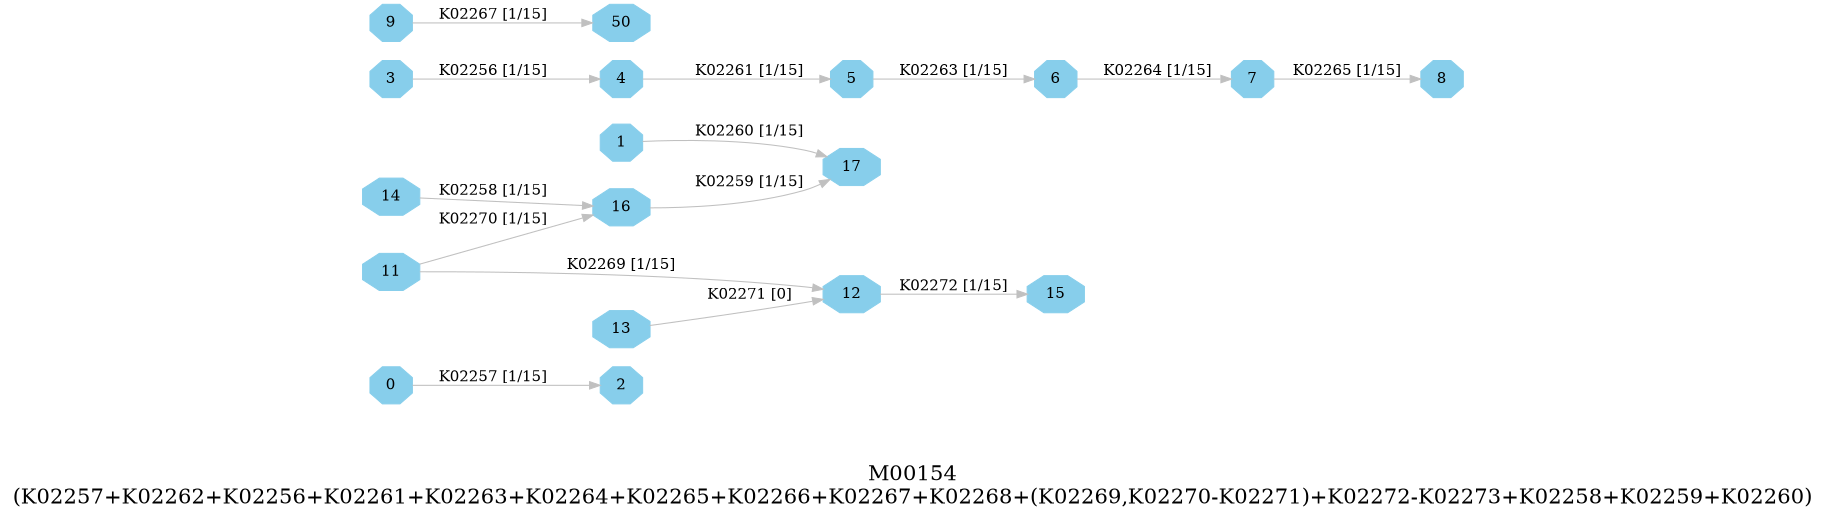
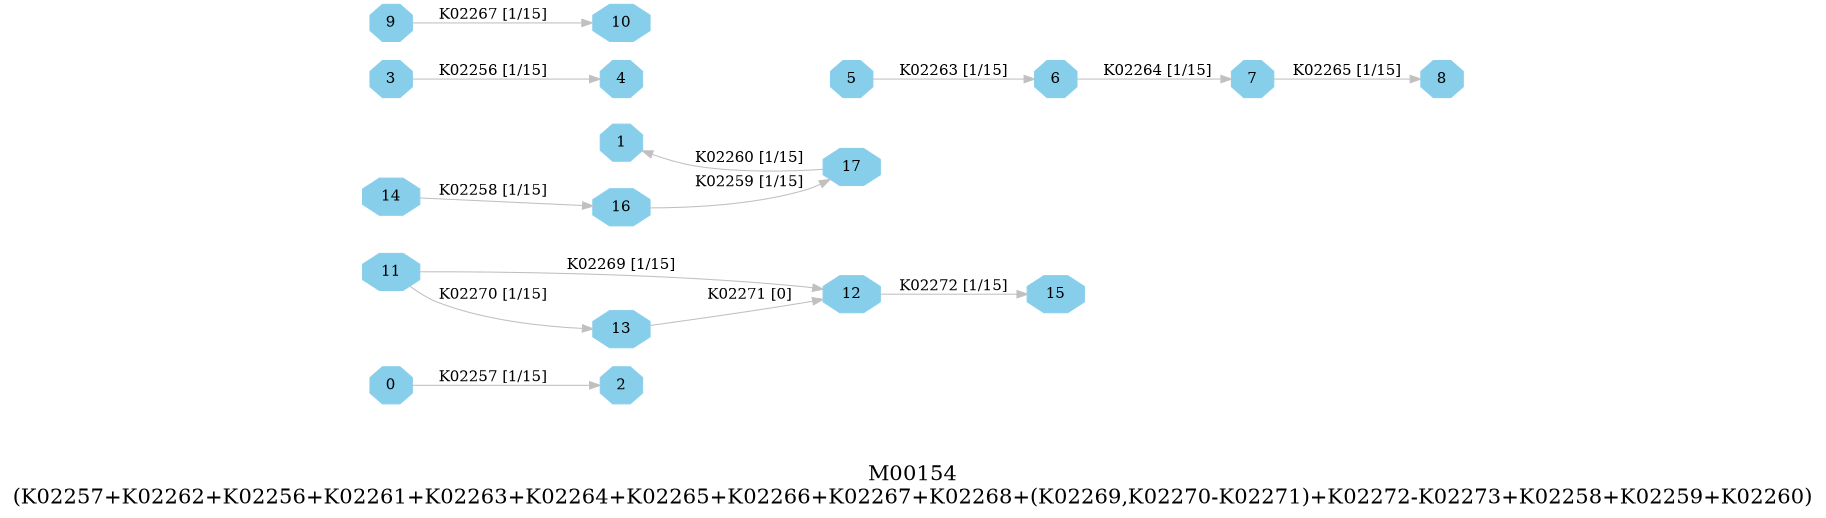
(621, 23) -> (621, 23)
(731, 79) -> none
(730, 142) -> (737, 170)
(501, 241) -> (493, 318)
